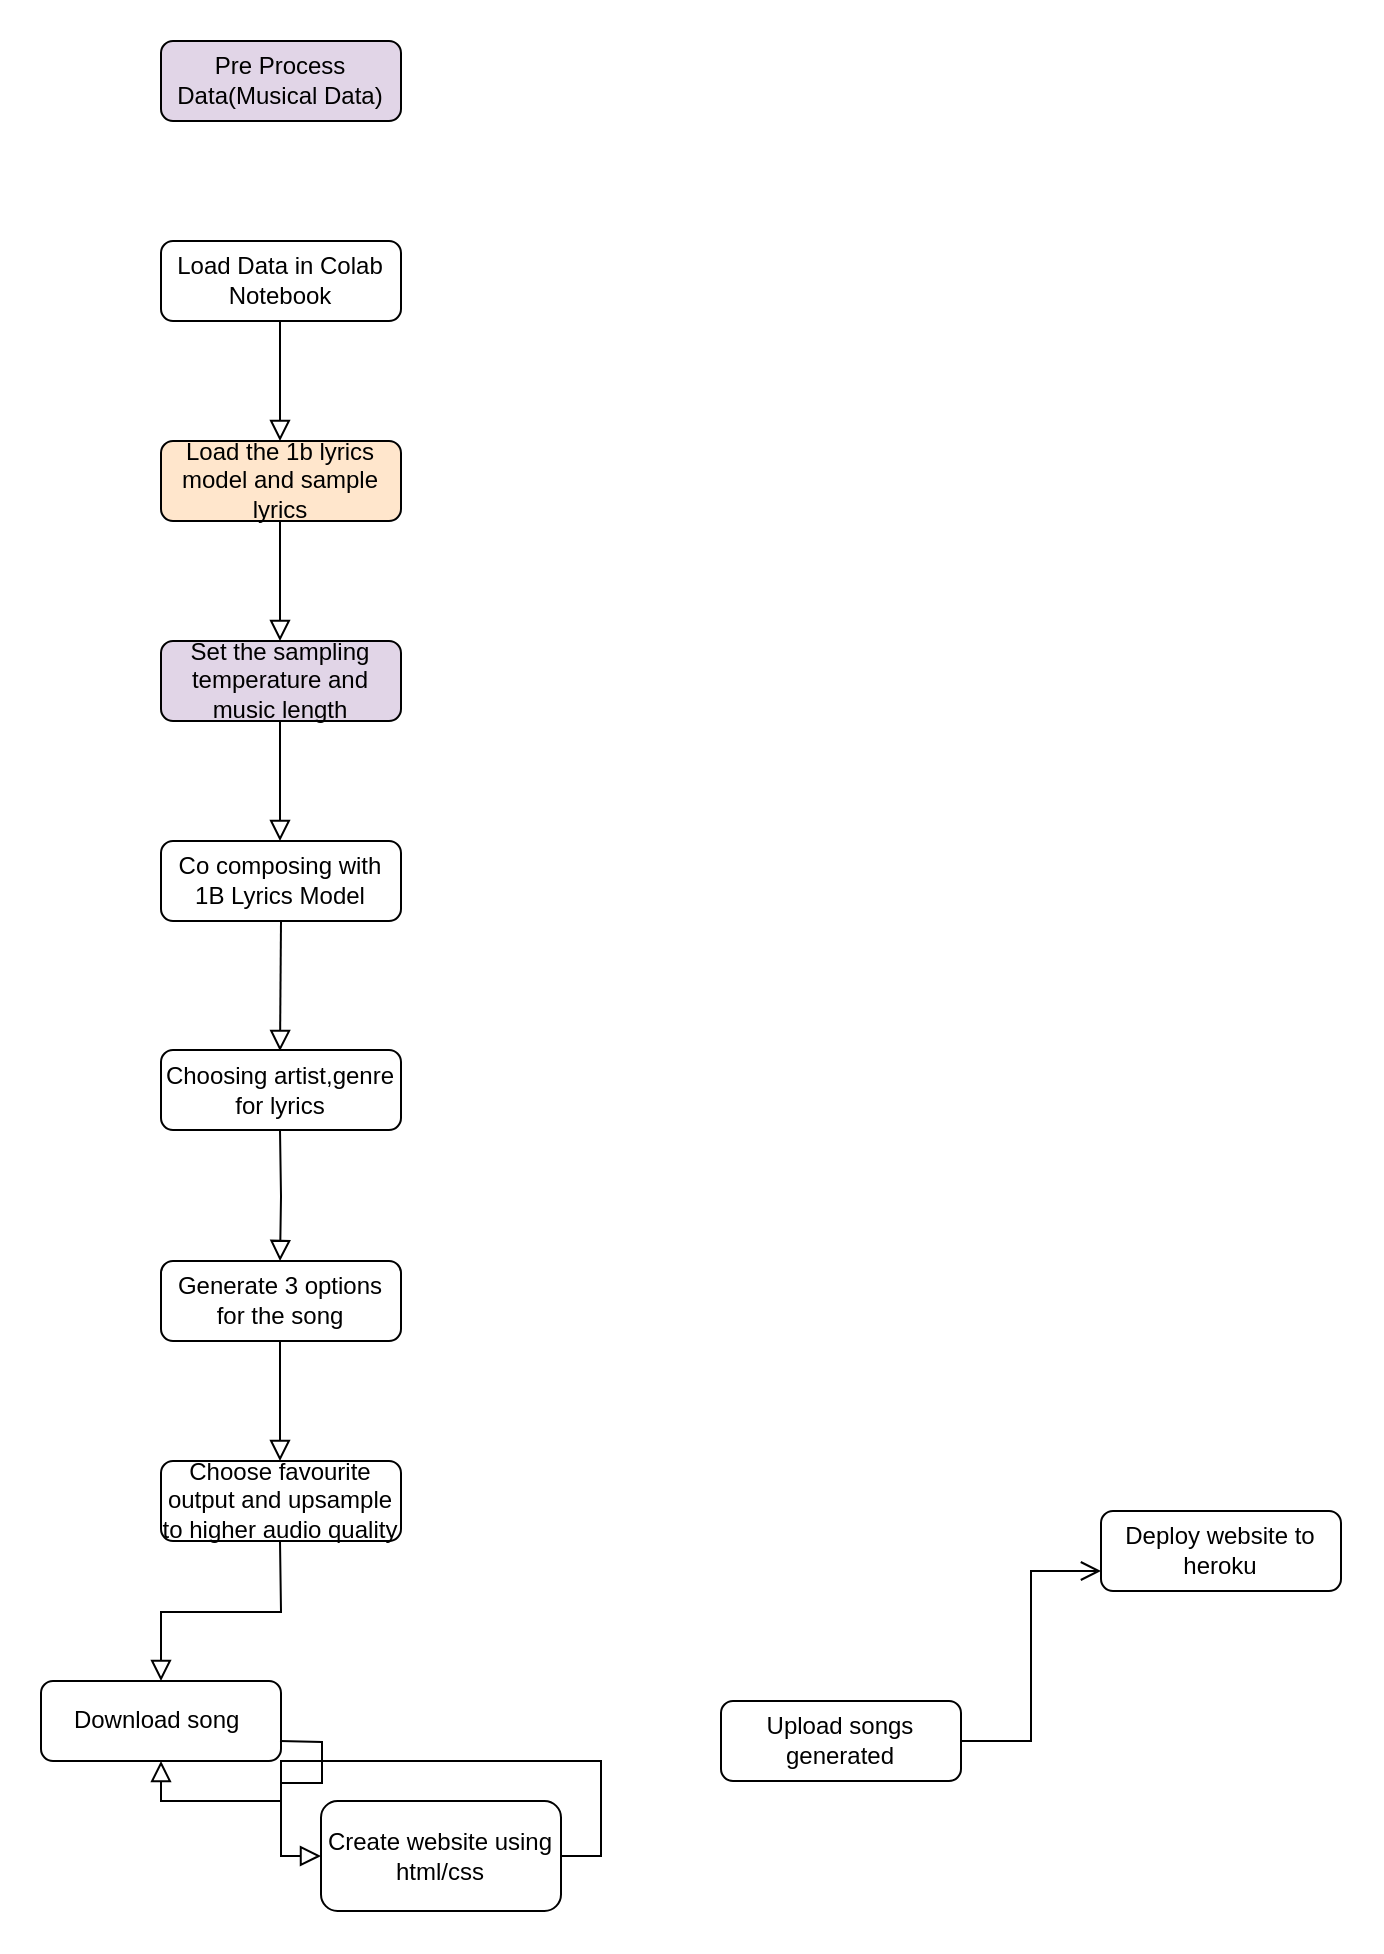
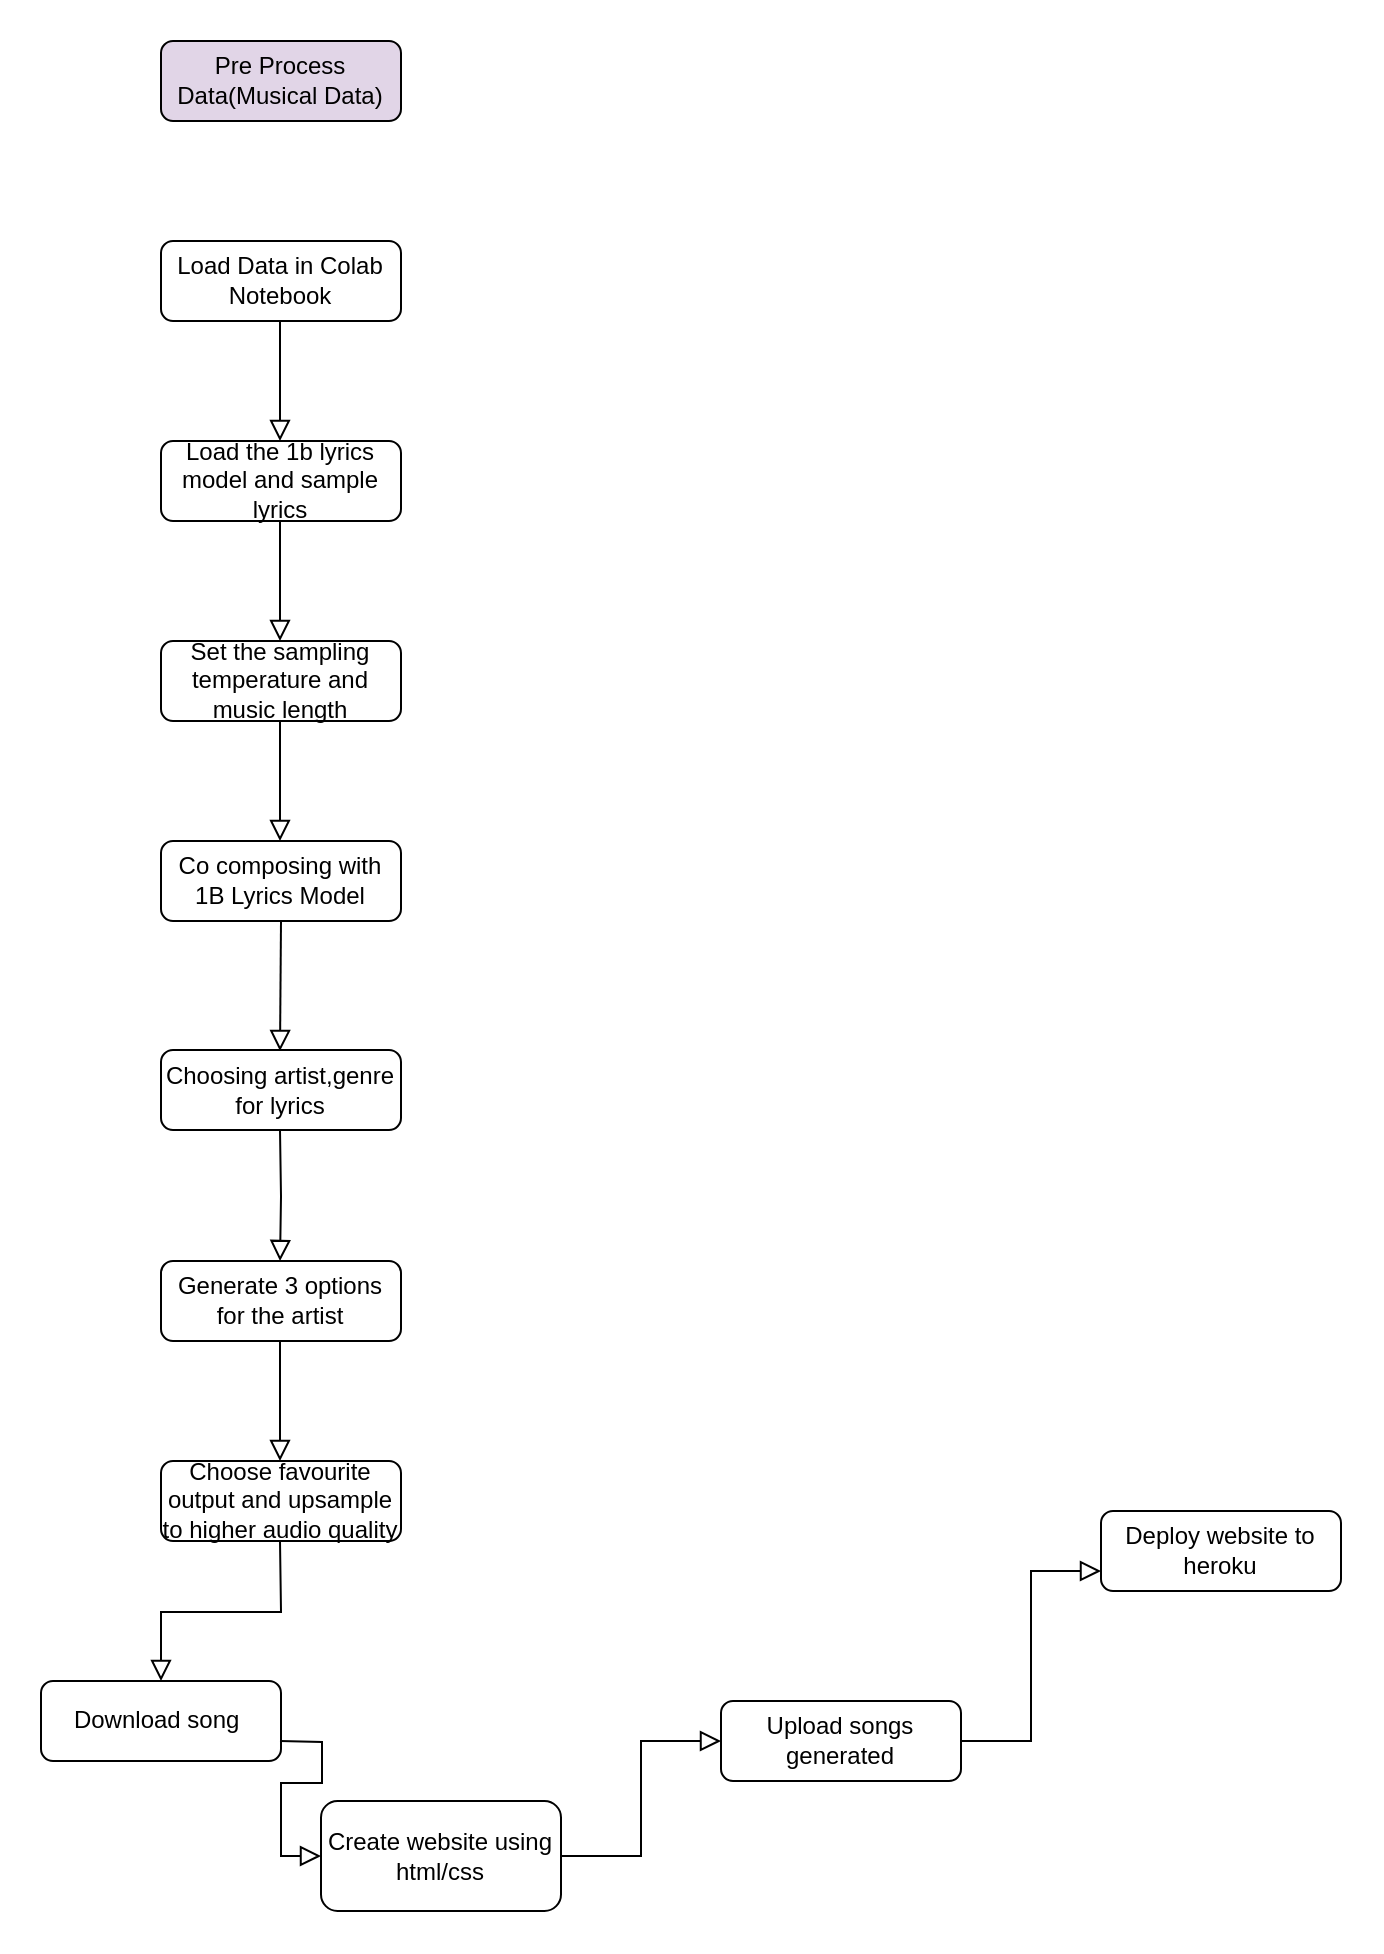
(281, 481) -> (281, 481)
(281, 681) -> (281, 681)
(281, 1301) -> (281, 1301)
(1086, 1571) -> (1079, 1571)
(481, 1761) -> (641, 1791)
